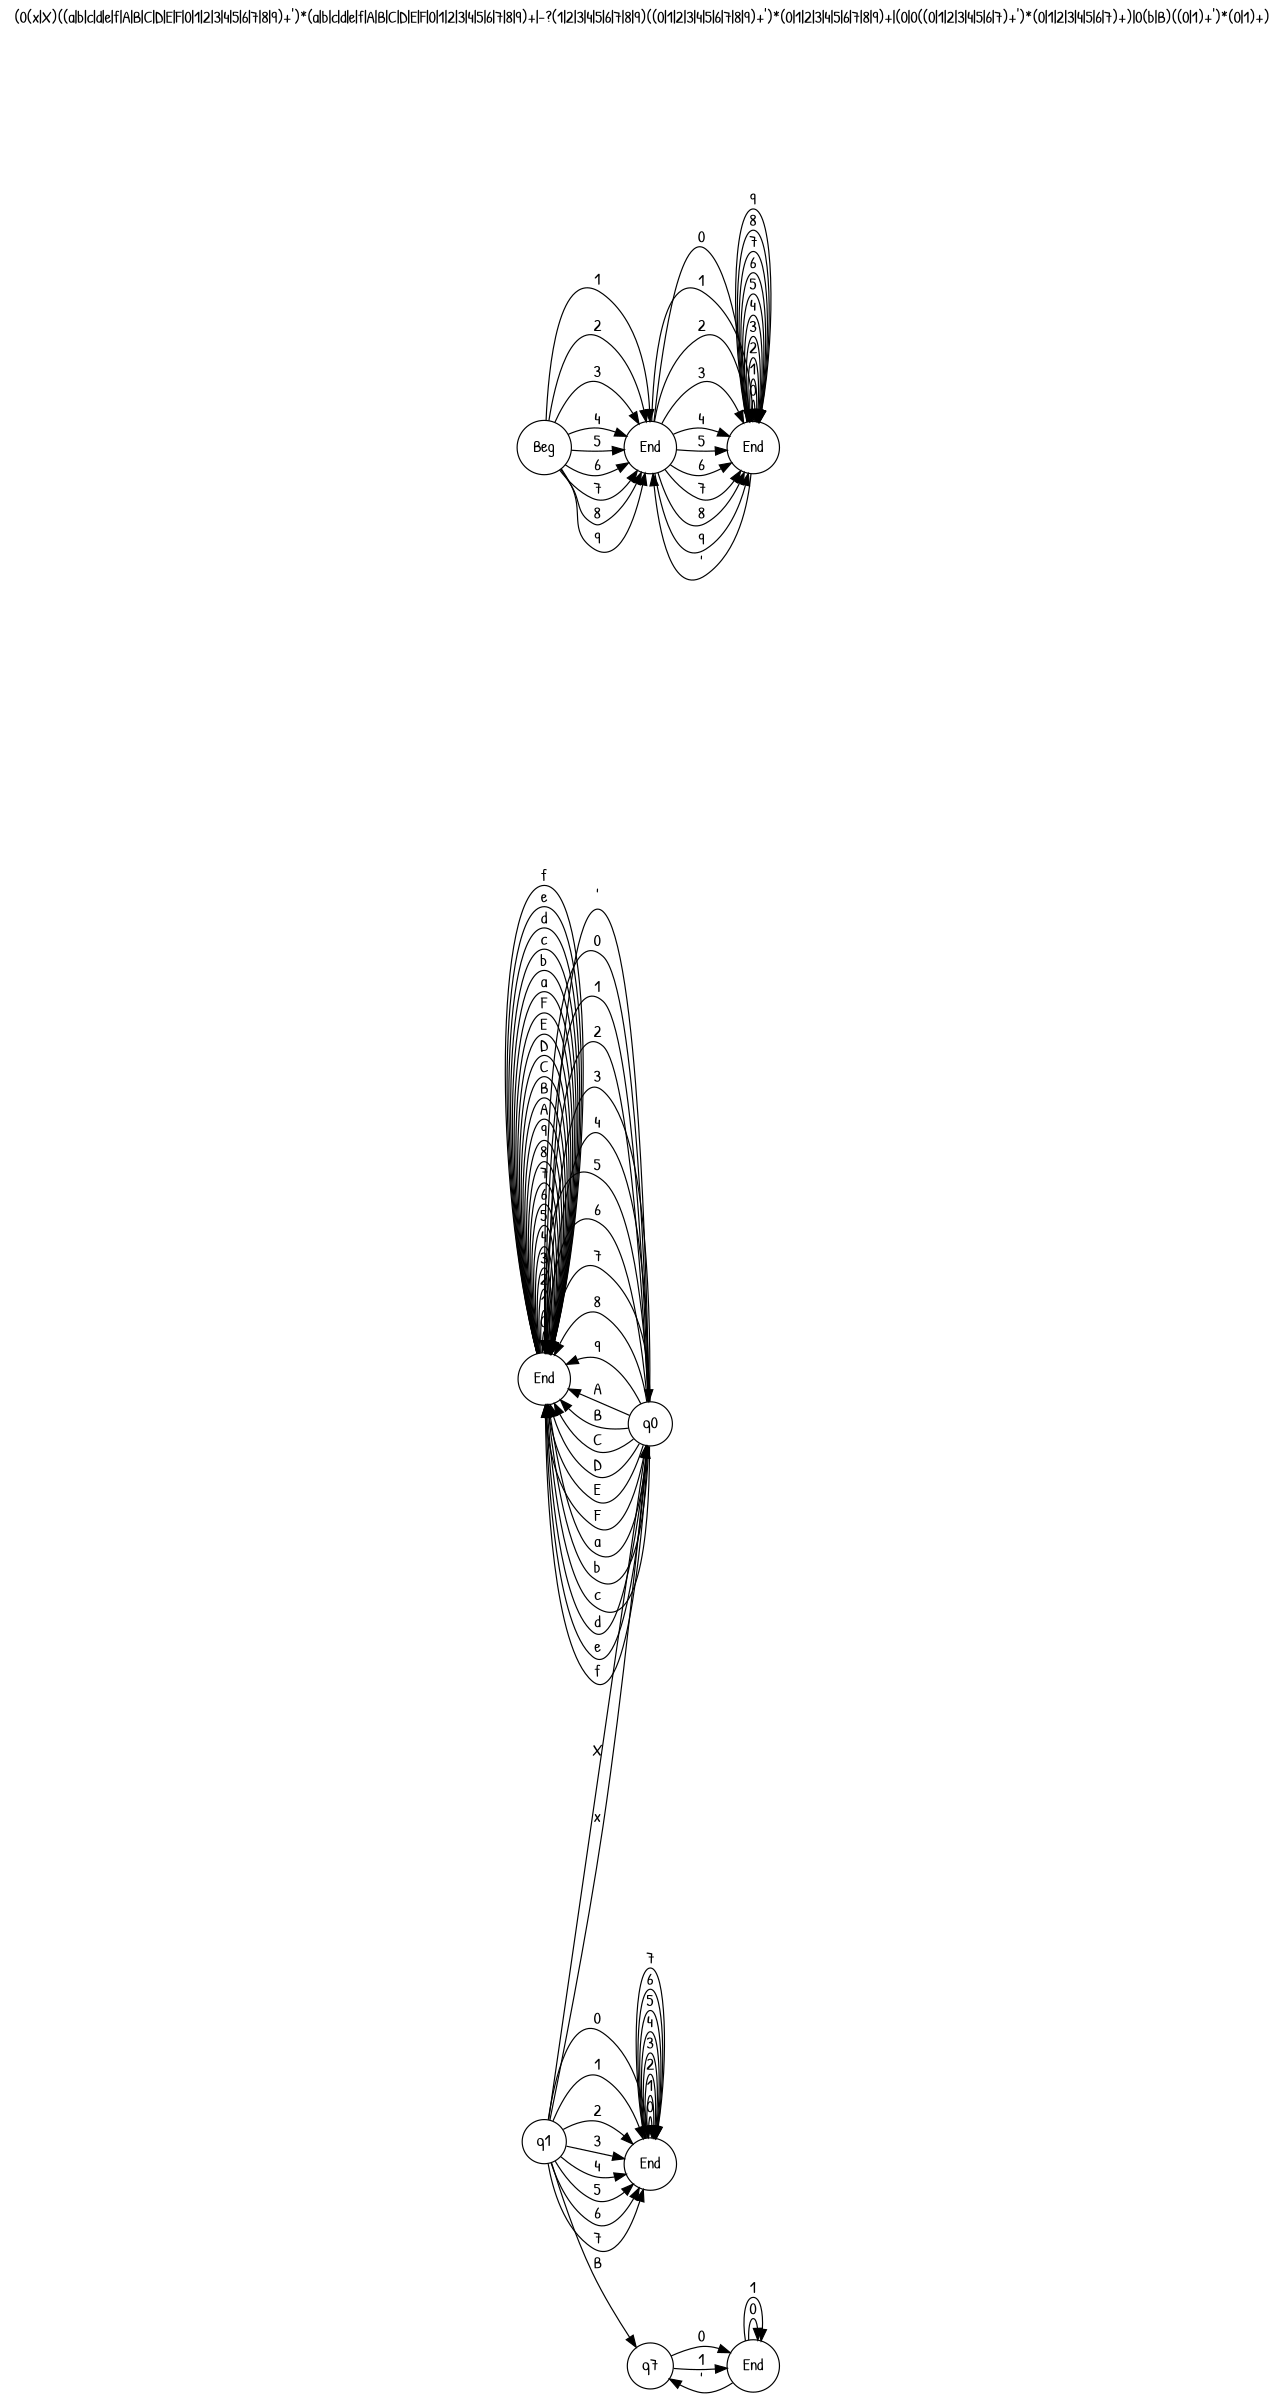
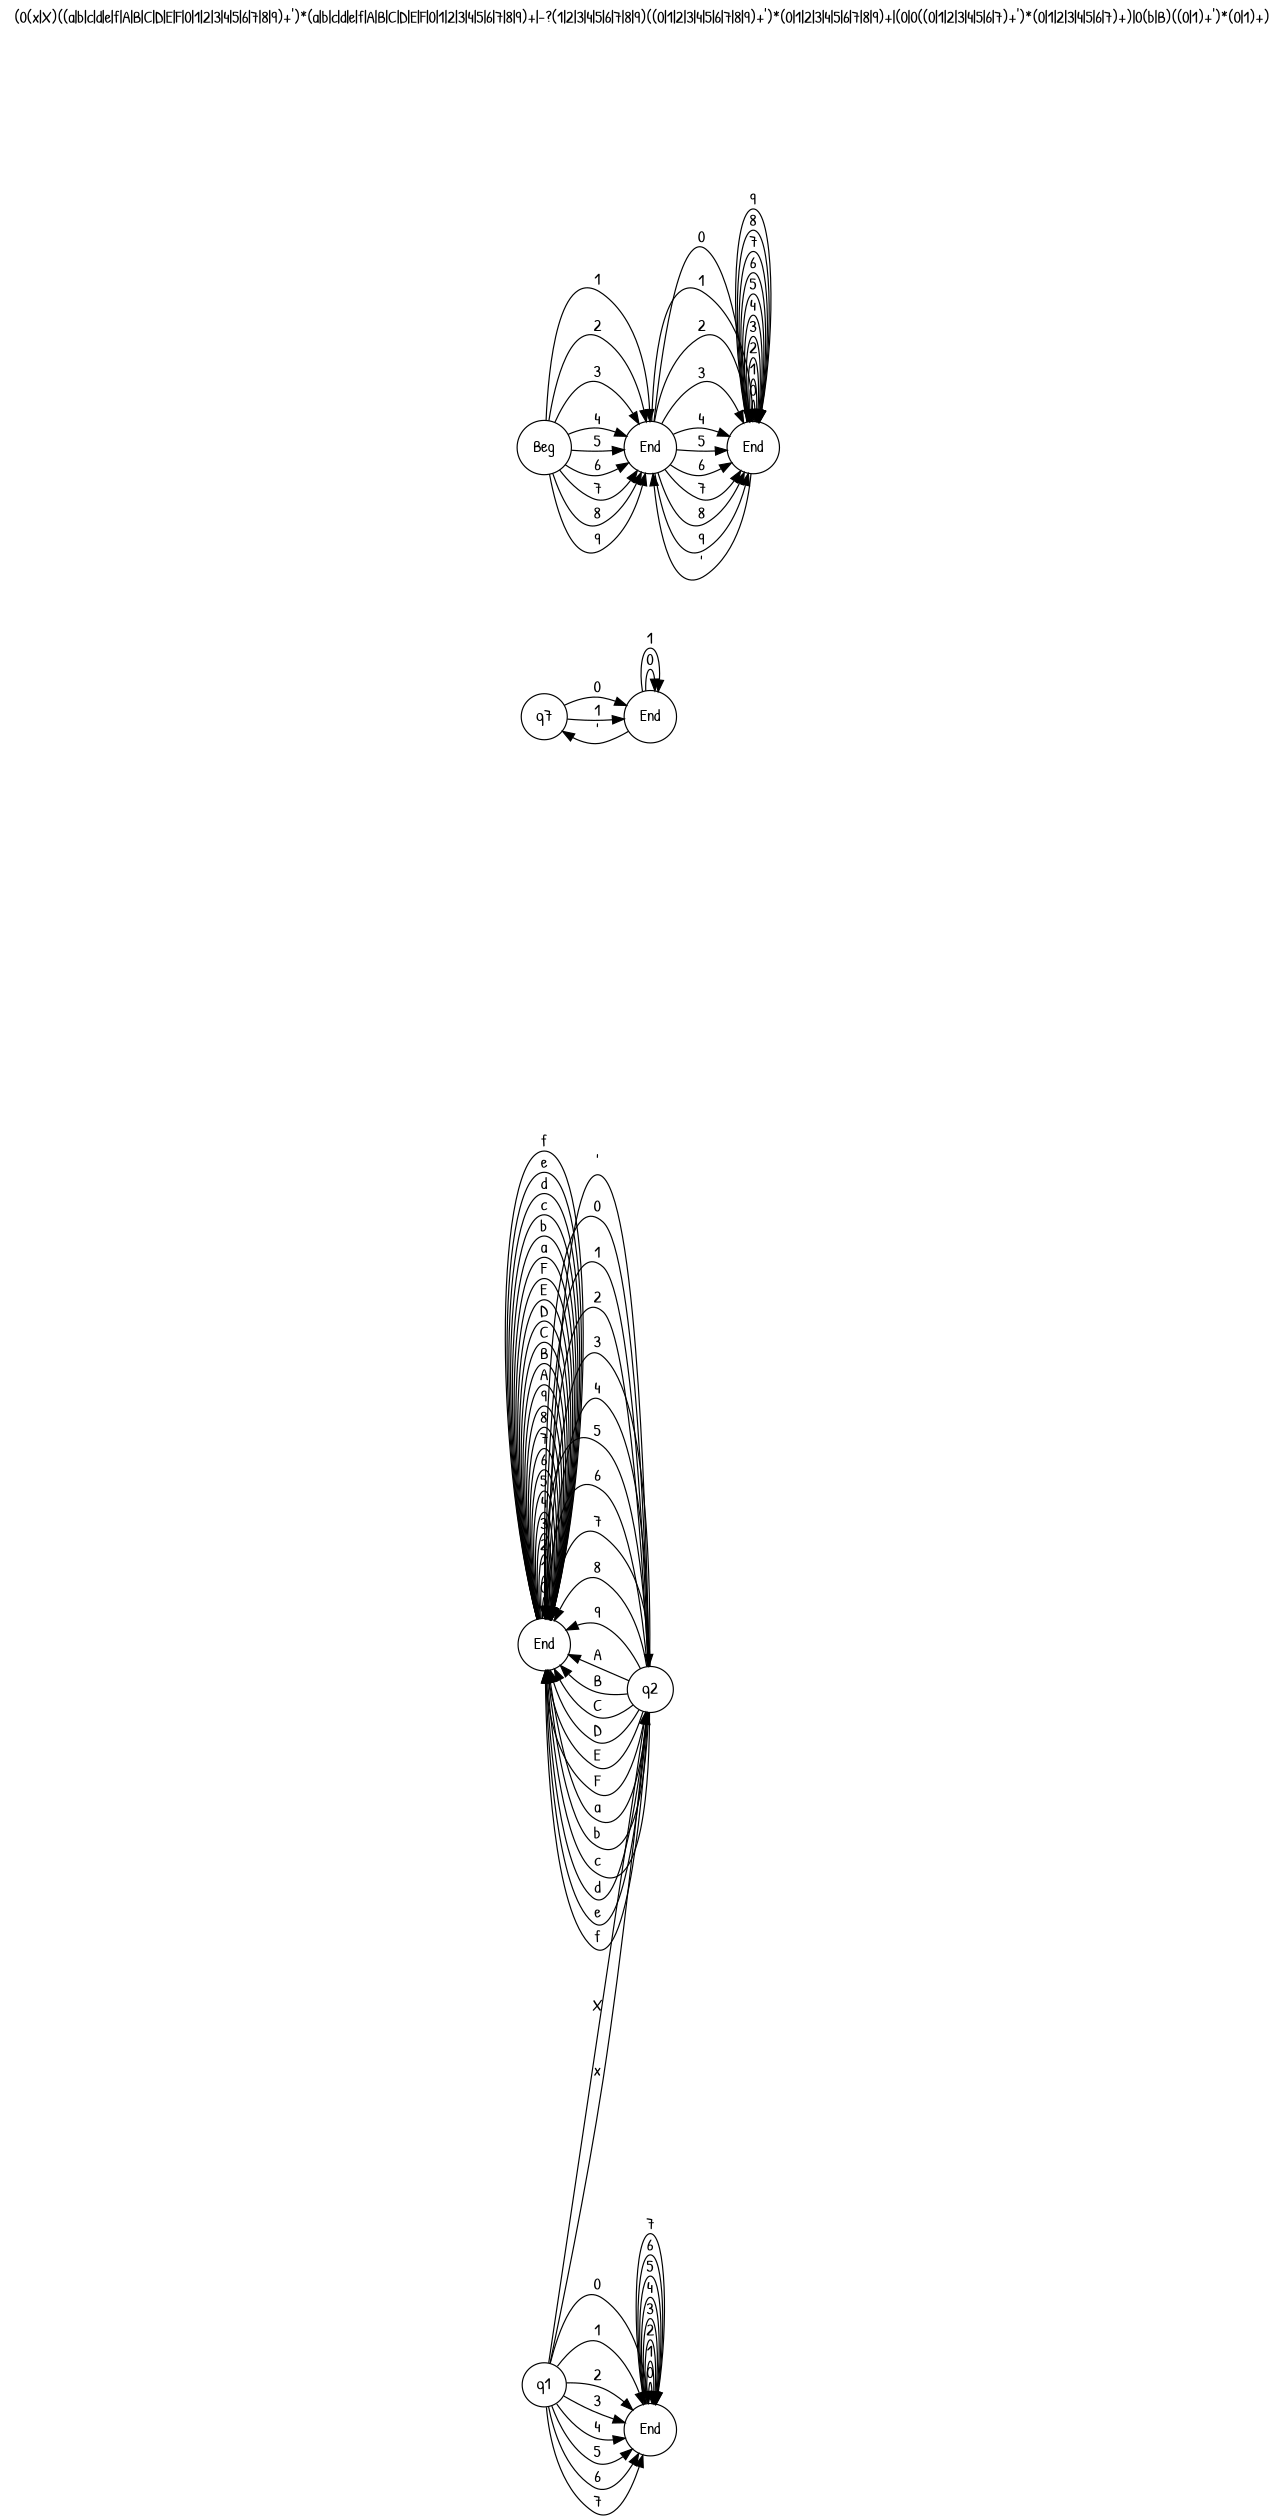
(650, 1424) -> (650, 1689)
(584, 2253) -> none
